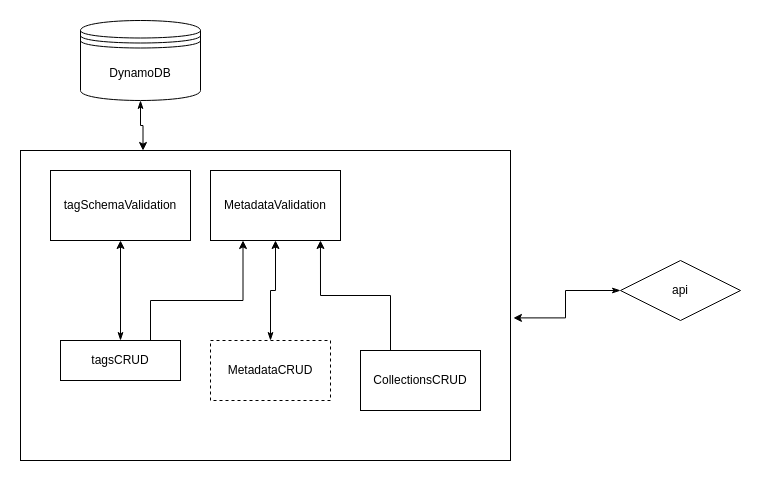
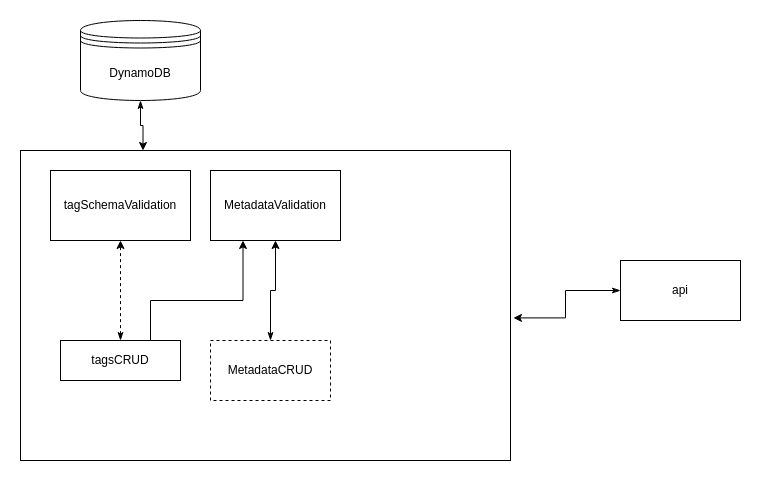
(121, 290) -> (121, 290)
(681, 291) -> (681, 291)
(360, 296) -> none
(421, 381) -> none
